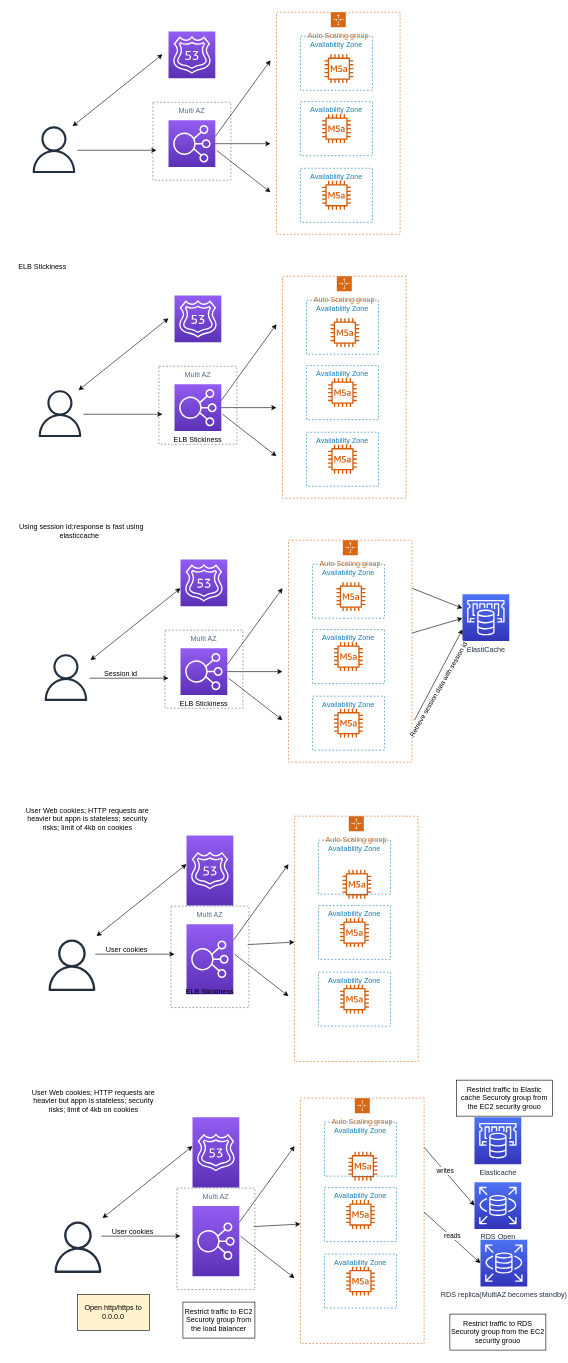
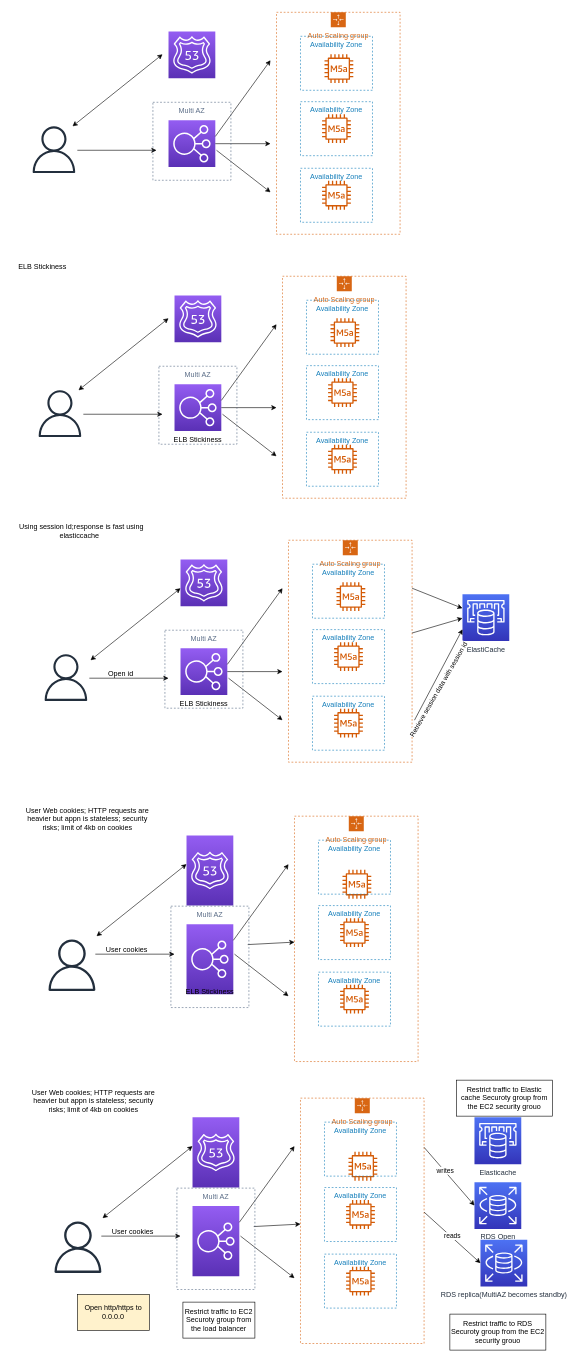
(121, 674) -> (121, 674)
